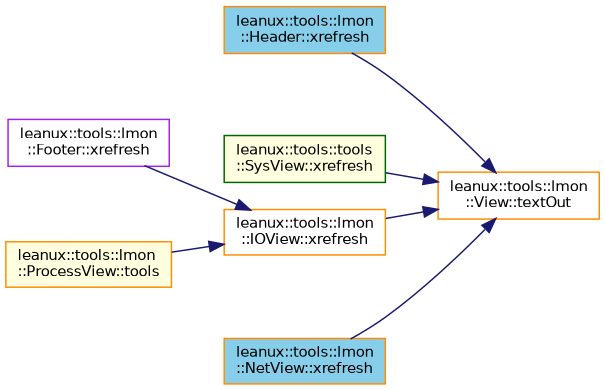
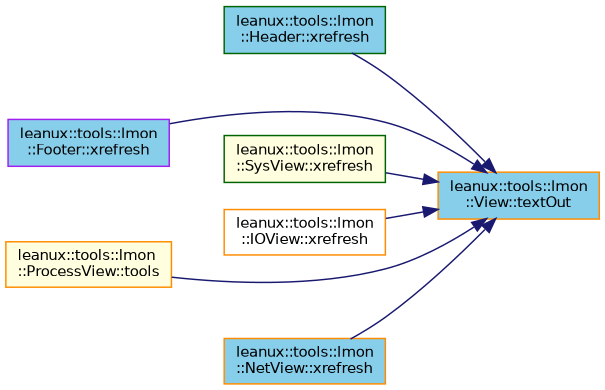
(305, 30) -> (305, 30)
(89, 143) -> (89, 143)
(305, 159) -> (305, 159)
(191, 185) -> (327, 113)
(519, 196) -> (519, 196)
(191, 249) -> (328, 279)
